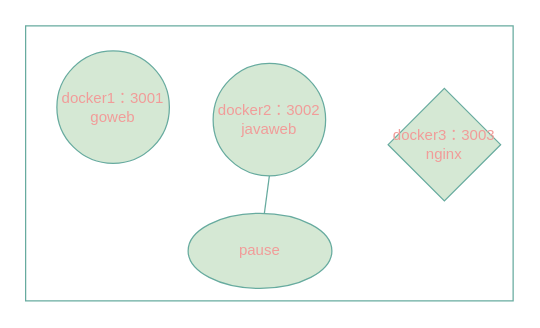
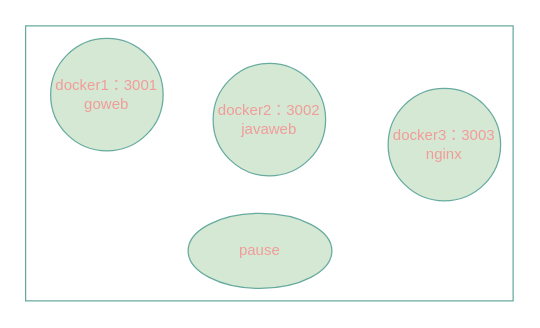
(113, 107) -> (107, 94)
(444, 144) -> (444, 144)
(267, 195) -> none
